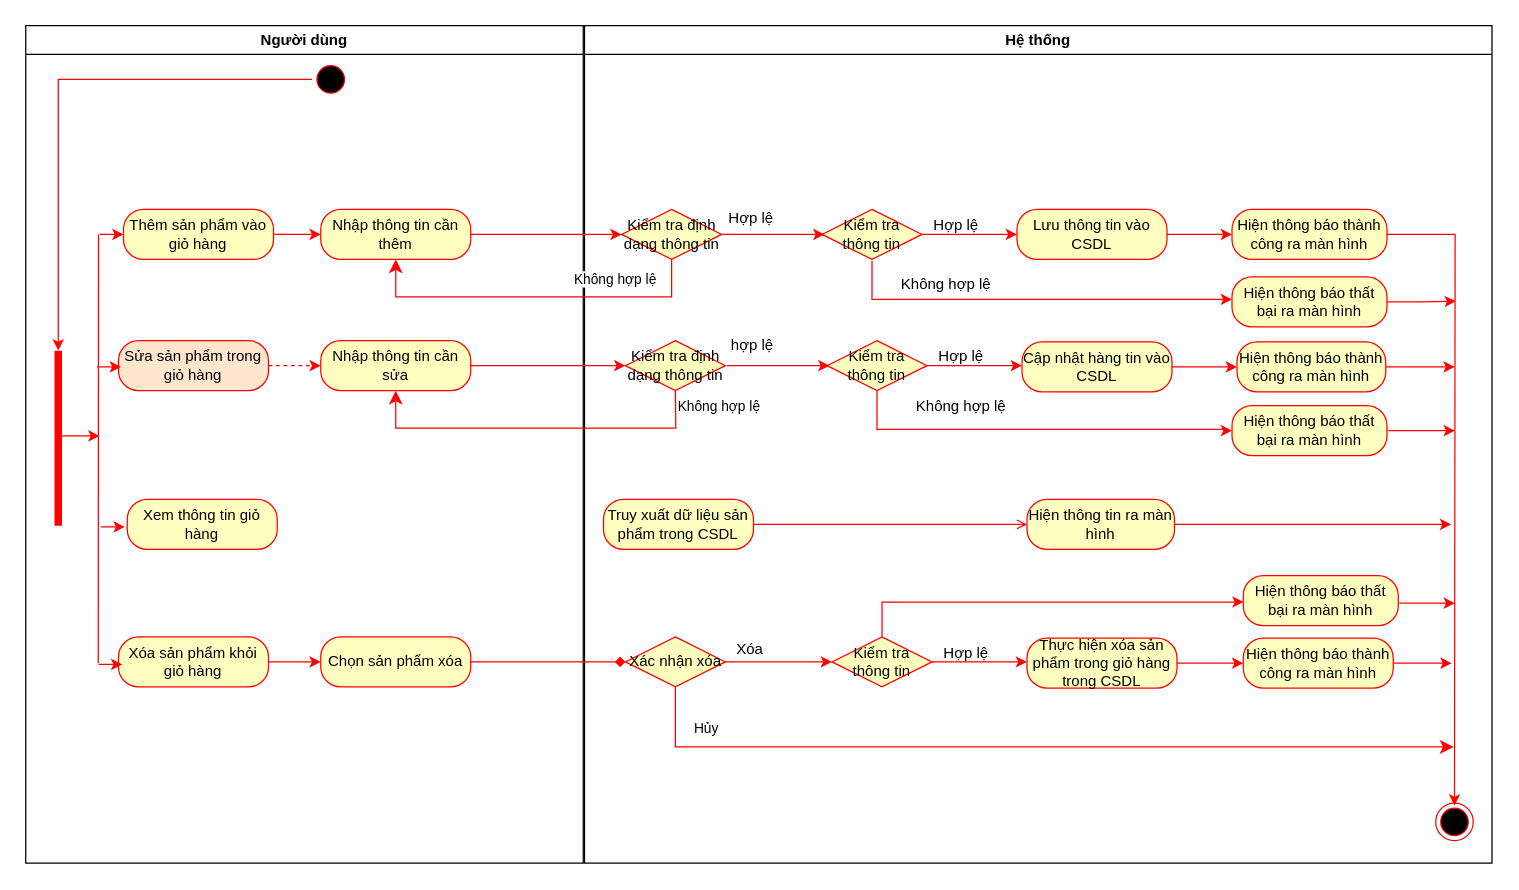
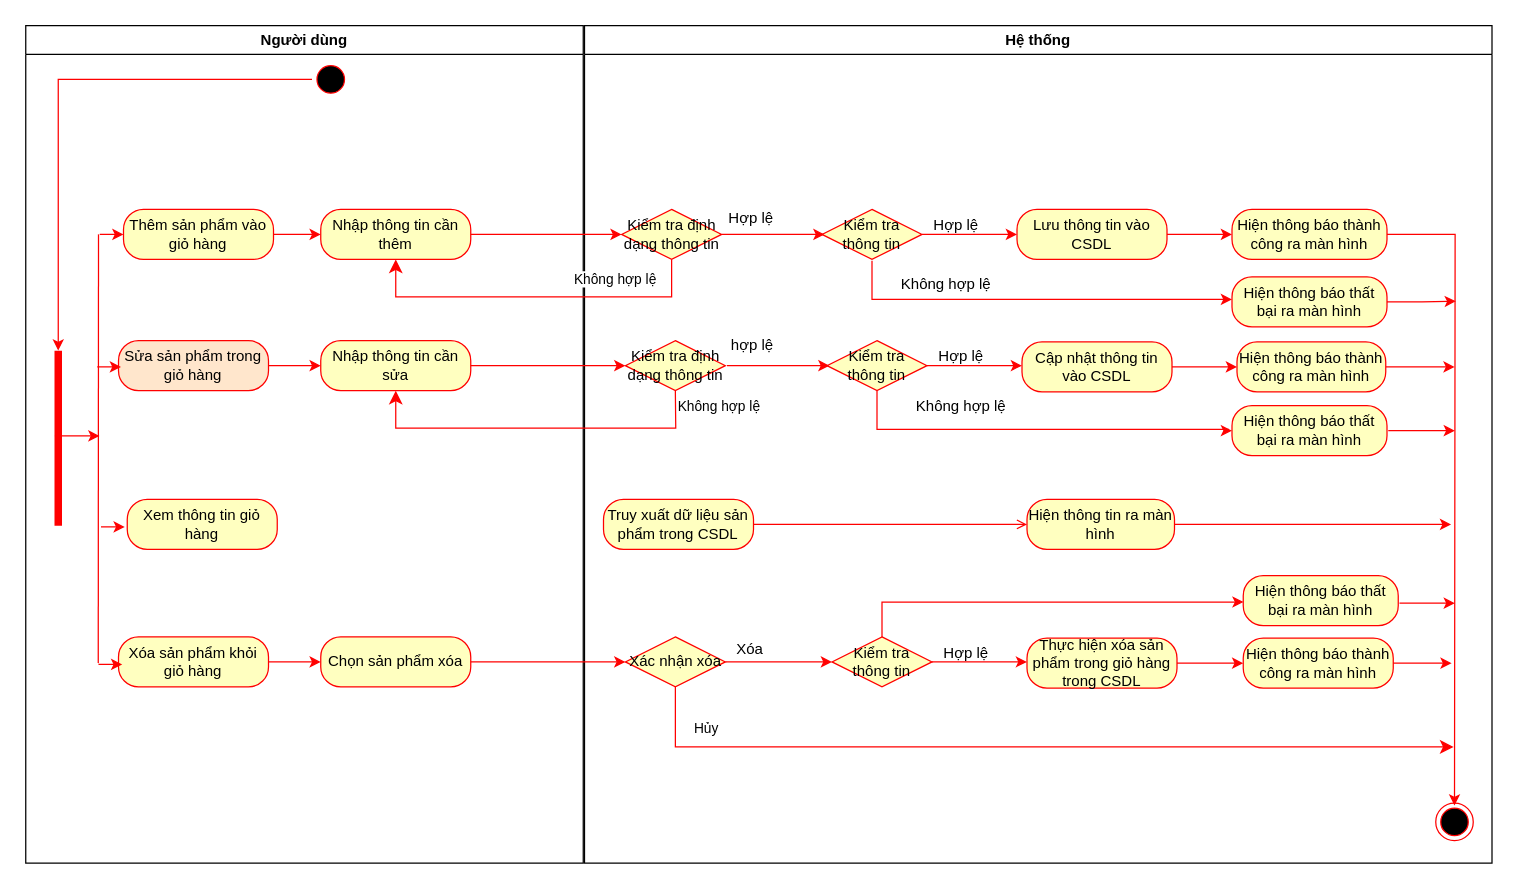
(292, 366) -> (292, 366)
(1097, 367) -> (1097, 367)
(614, 662) -> (615, 662)
